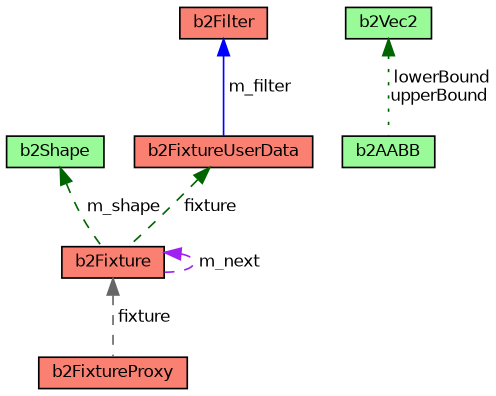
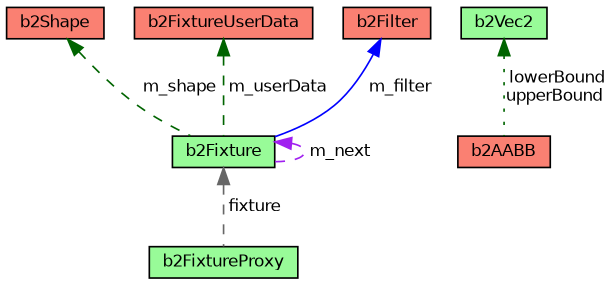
(224, 96) -> (333, 106)
(55, 152) -> (55, 23)
(389, 152) -> (504, 152)
(208, 207) -> (276, 87)
(113, 262) -> (224, 152)
(113, 373) -> (224, 262)
